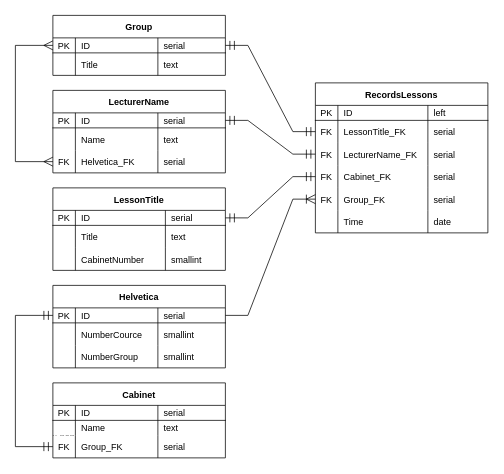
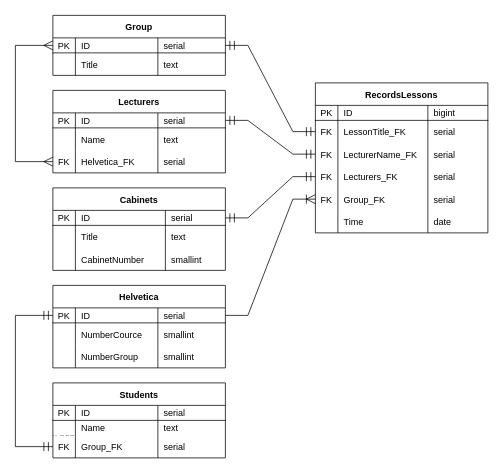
(139, 102) -> (139, 102)
(442, 113) -> (446, 113)
(368, 177) -> (374, 177)
(139, 200) -> (139, 200)
(139, 395) -> (139, 395)
